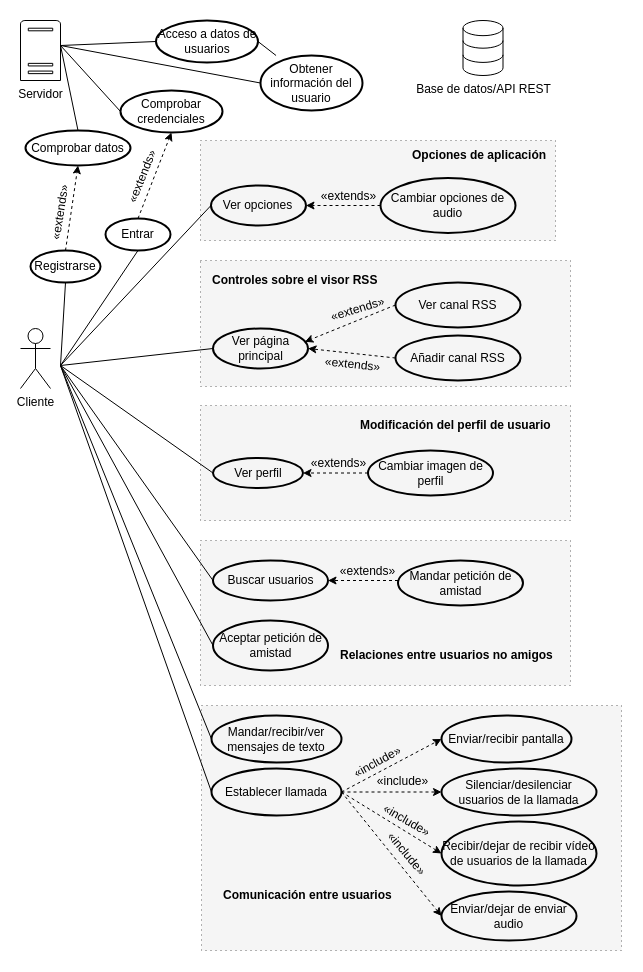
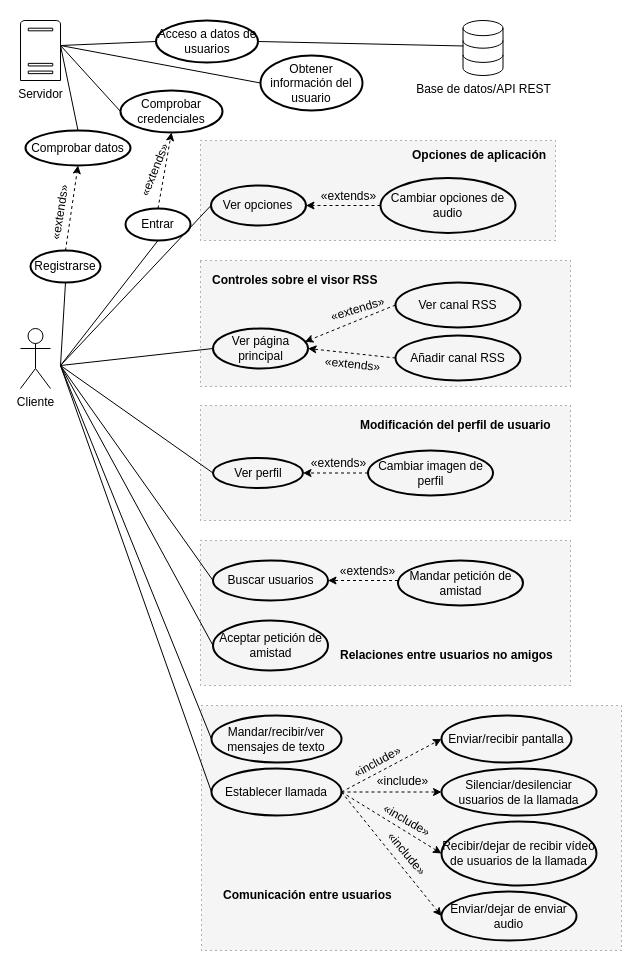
(267, 49) -> (360, 44)
(138, 235) -> (158, 225)
